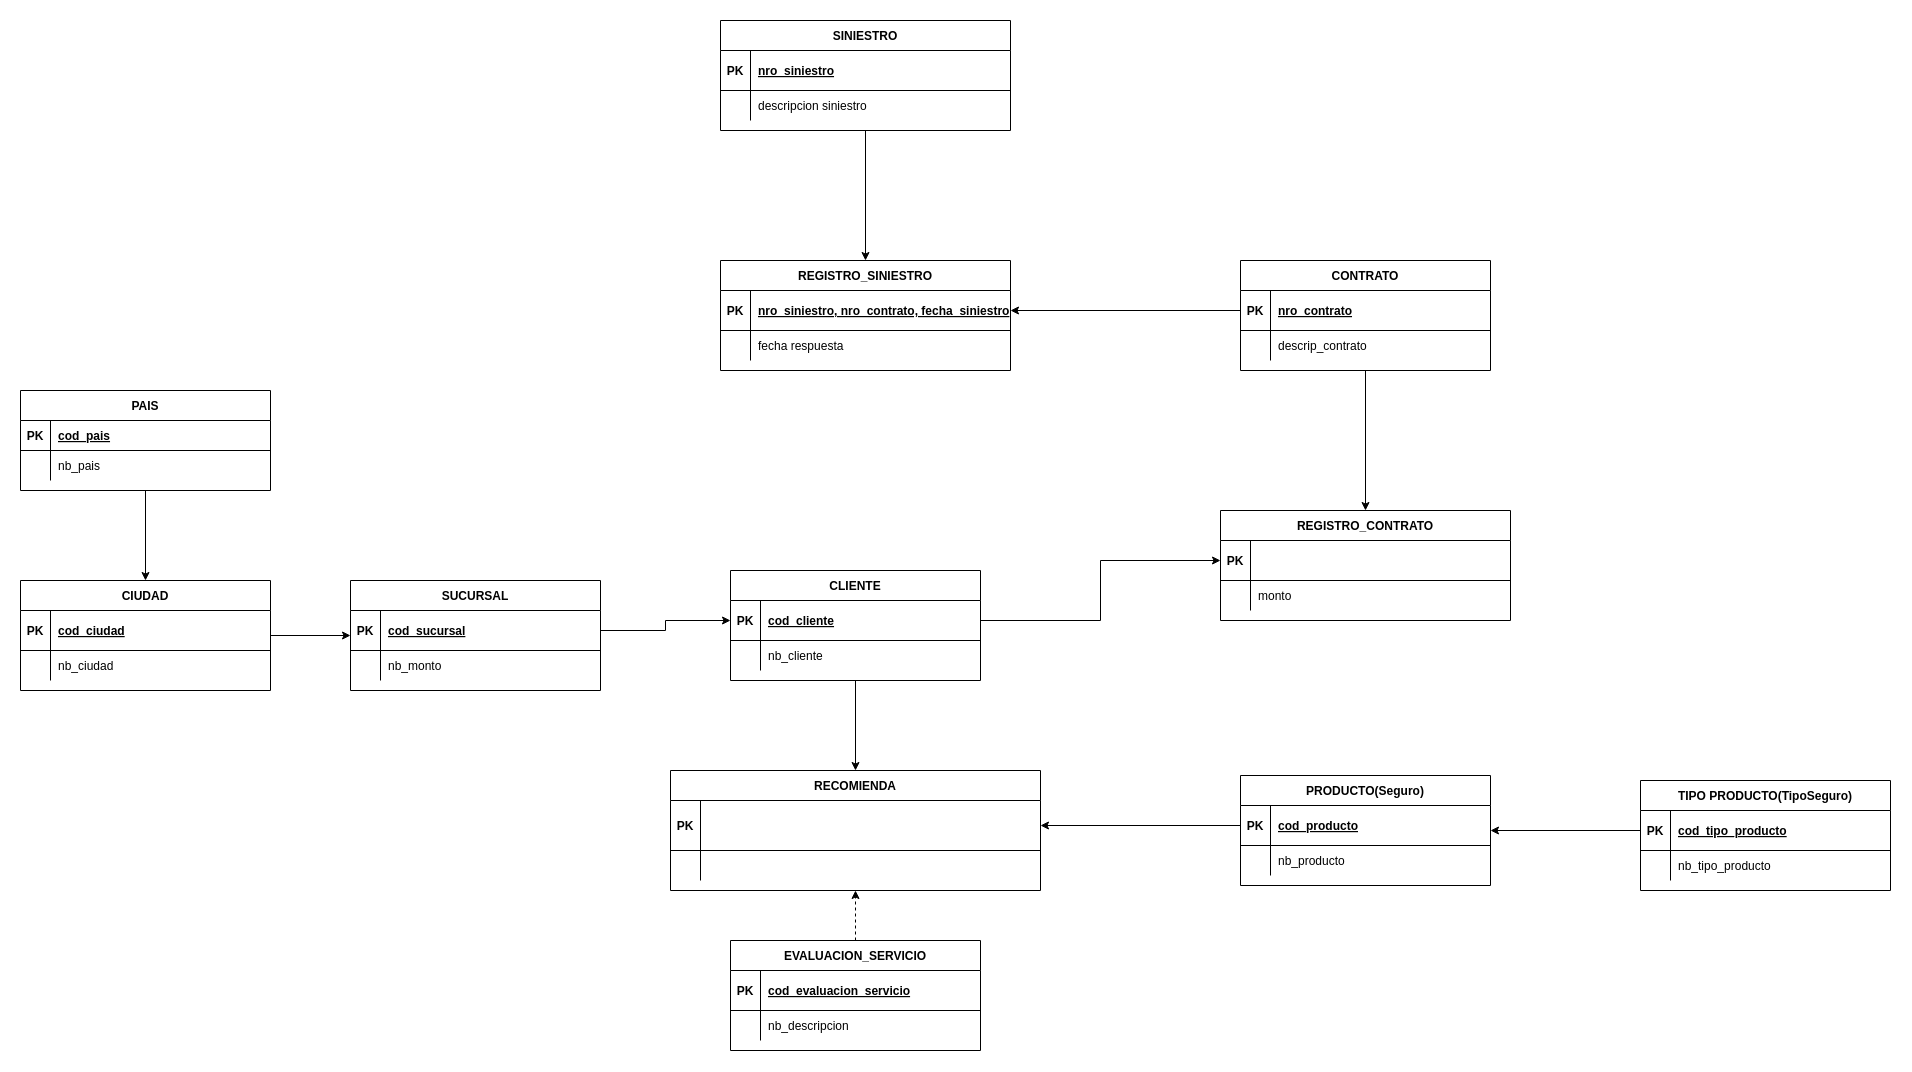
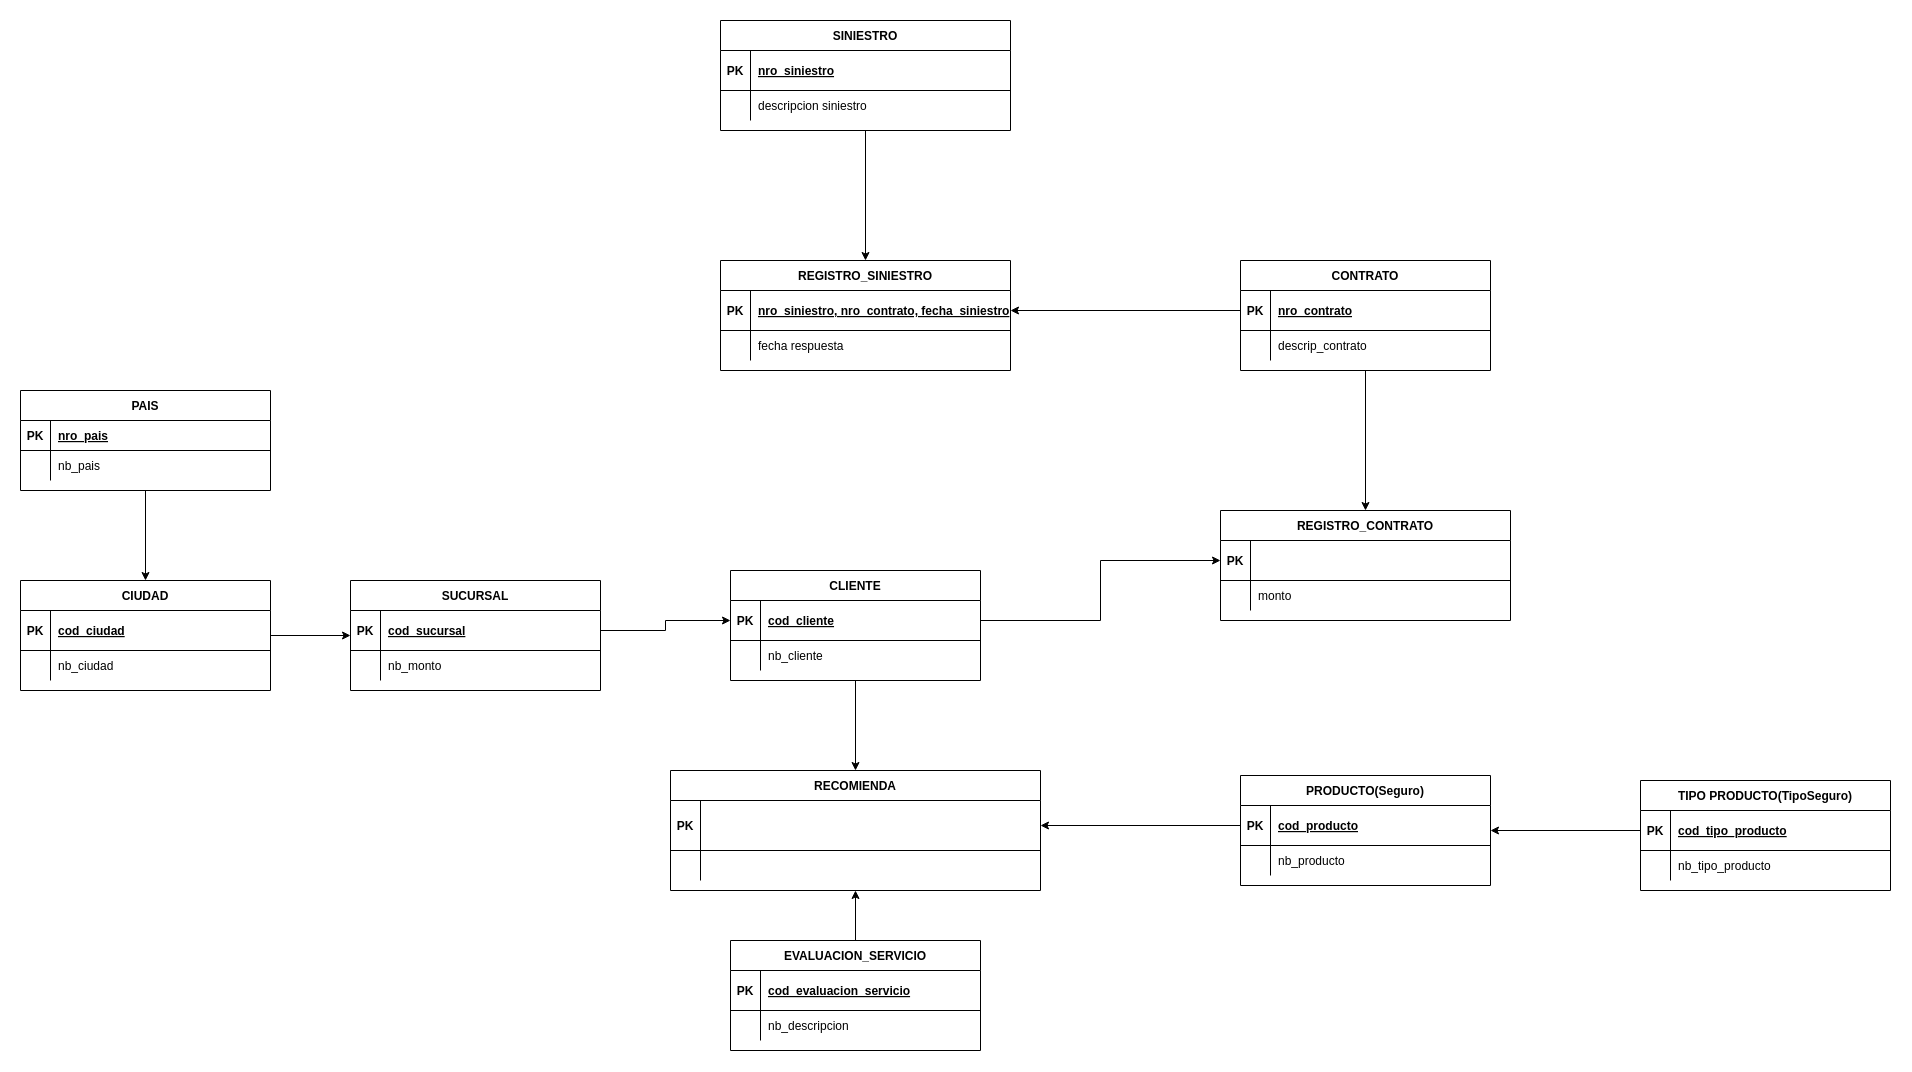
(83, 436) -> (83, 436)
(856, 918) -> (856, 918)
